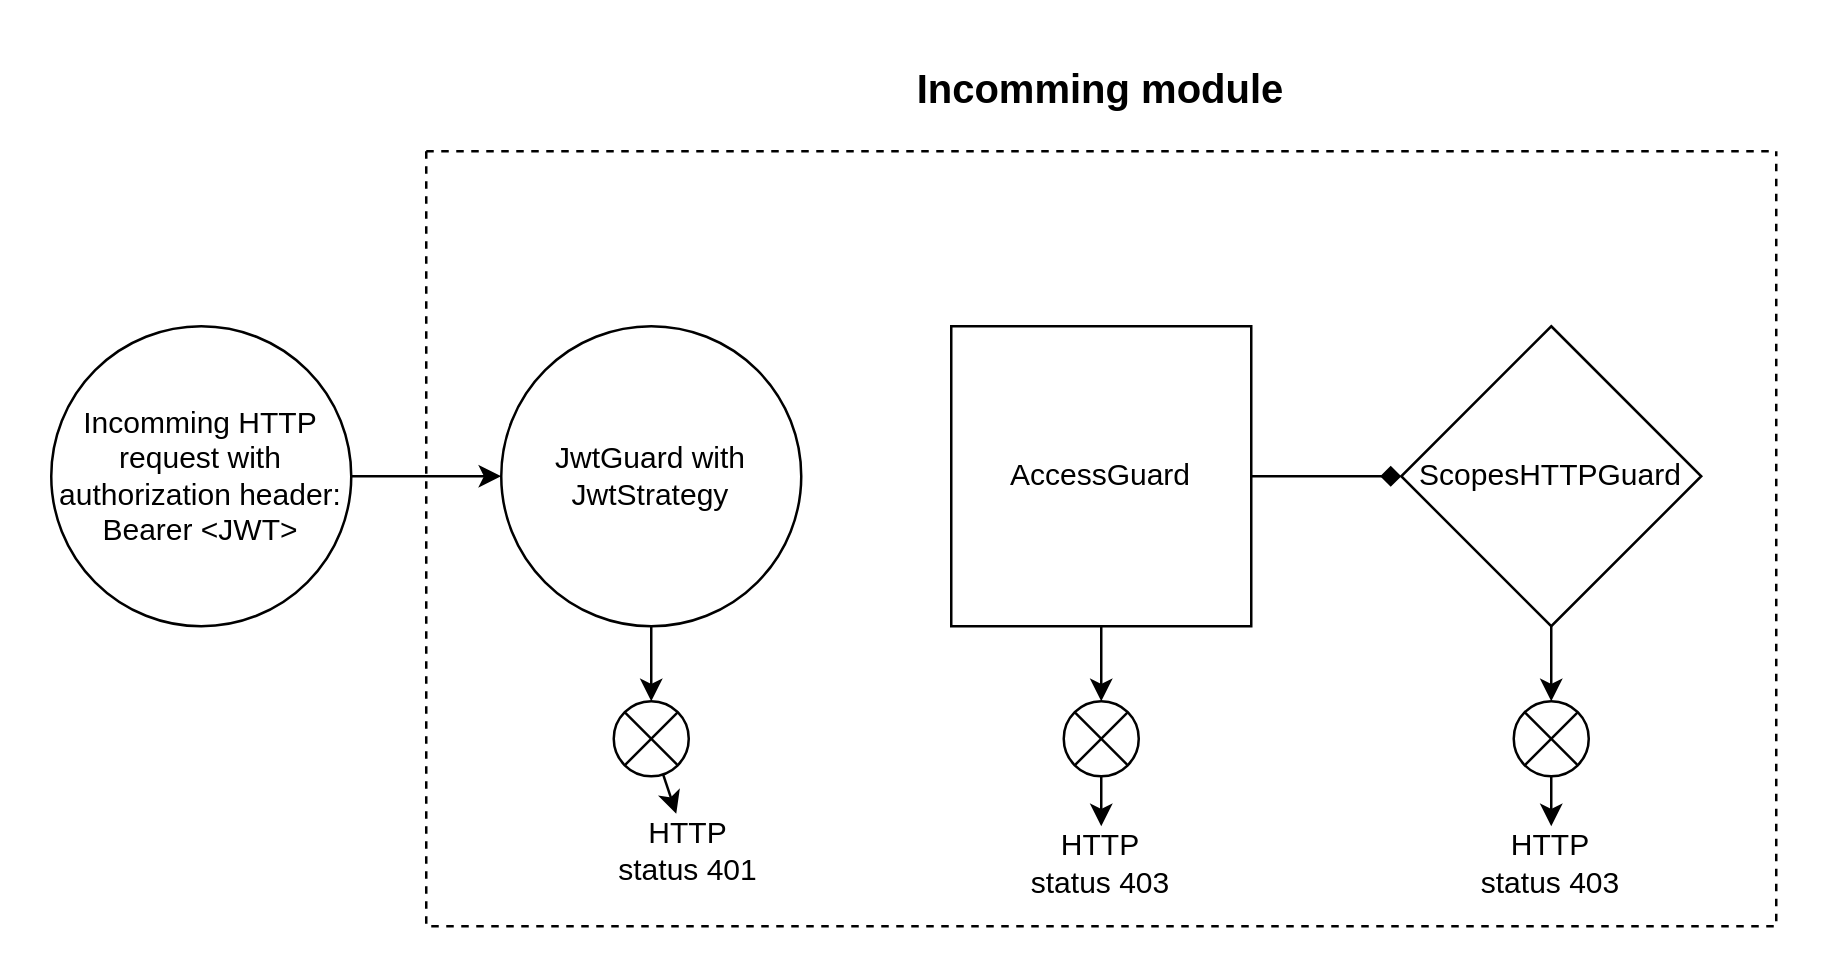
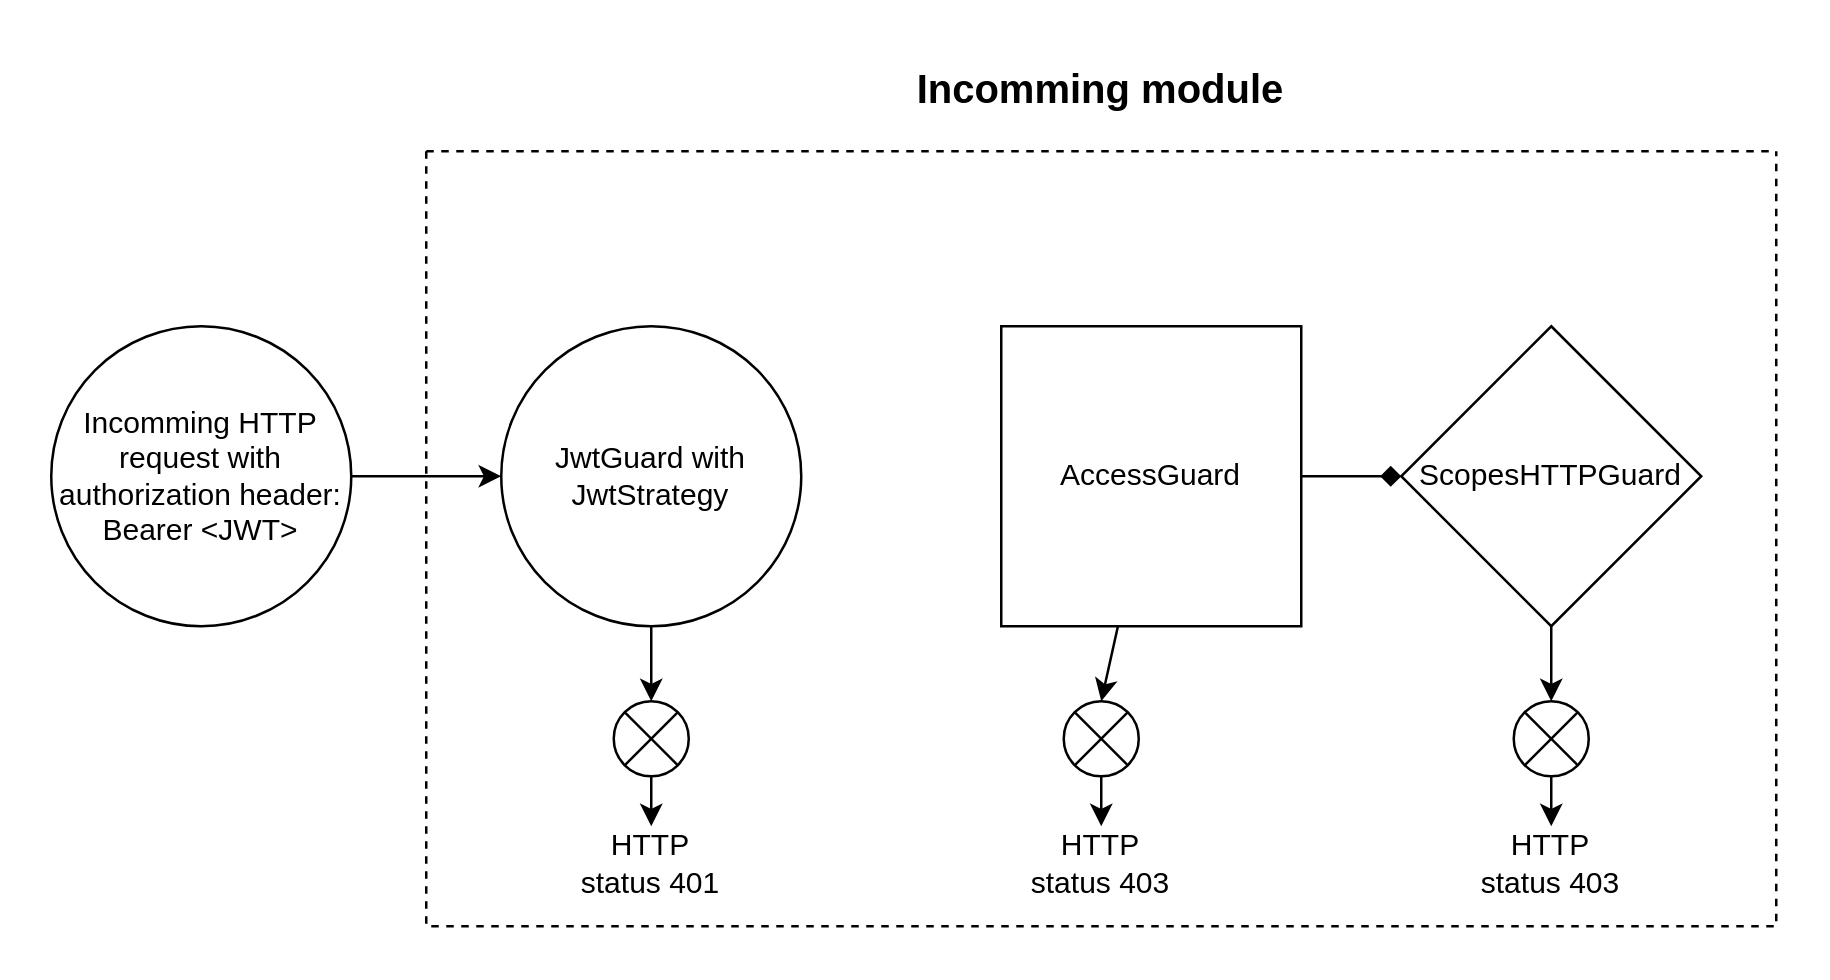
(1101, 476) -> (1151, 476)
(689, 851) -> (651, 864)
